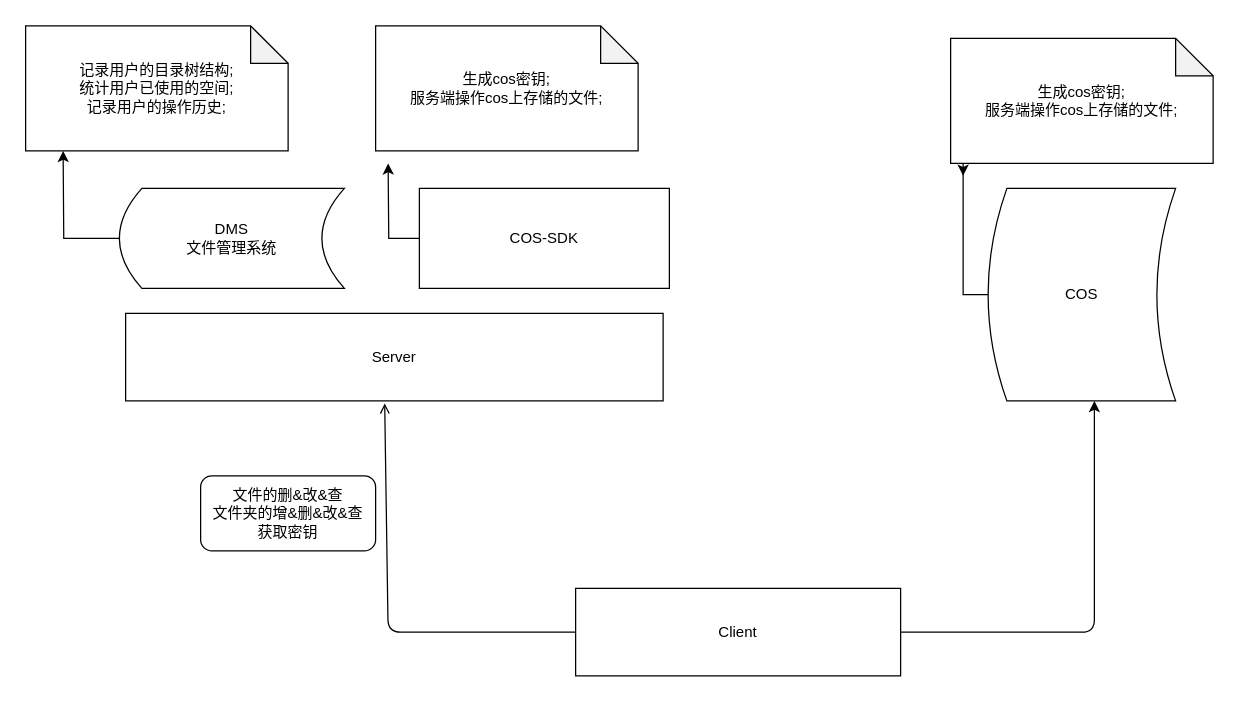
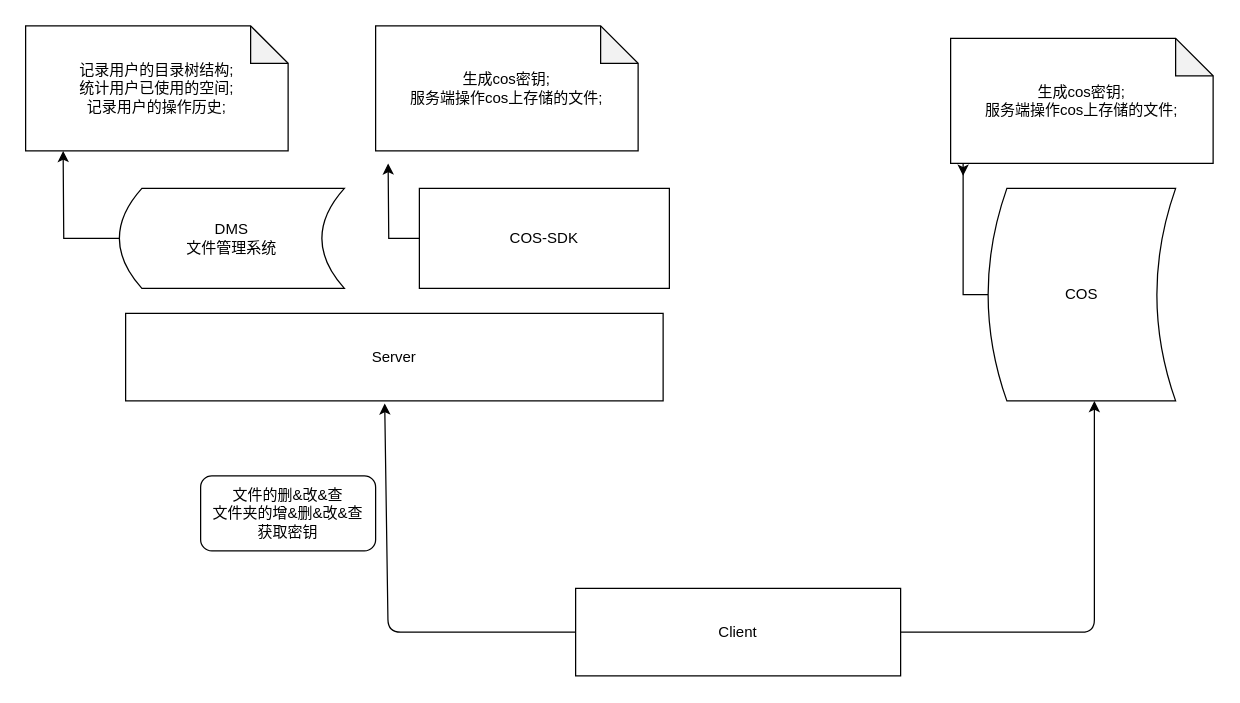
(385, 410) -> (385, 413)
